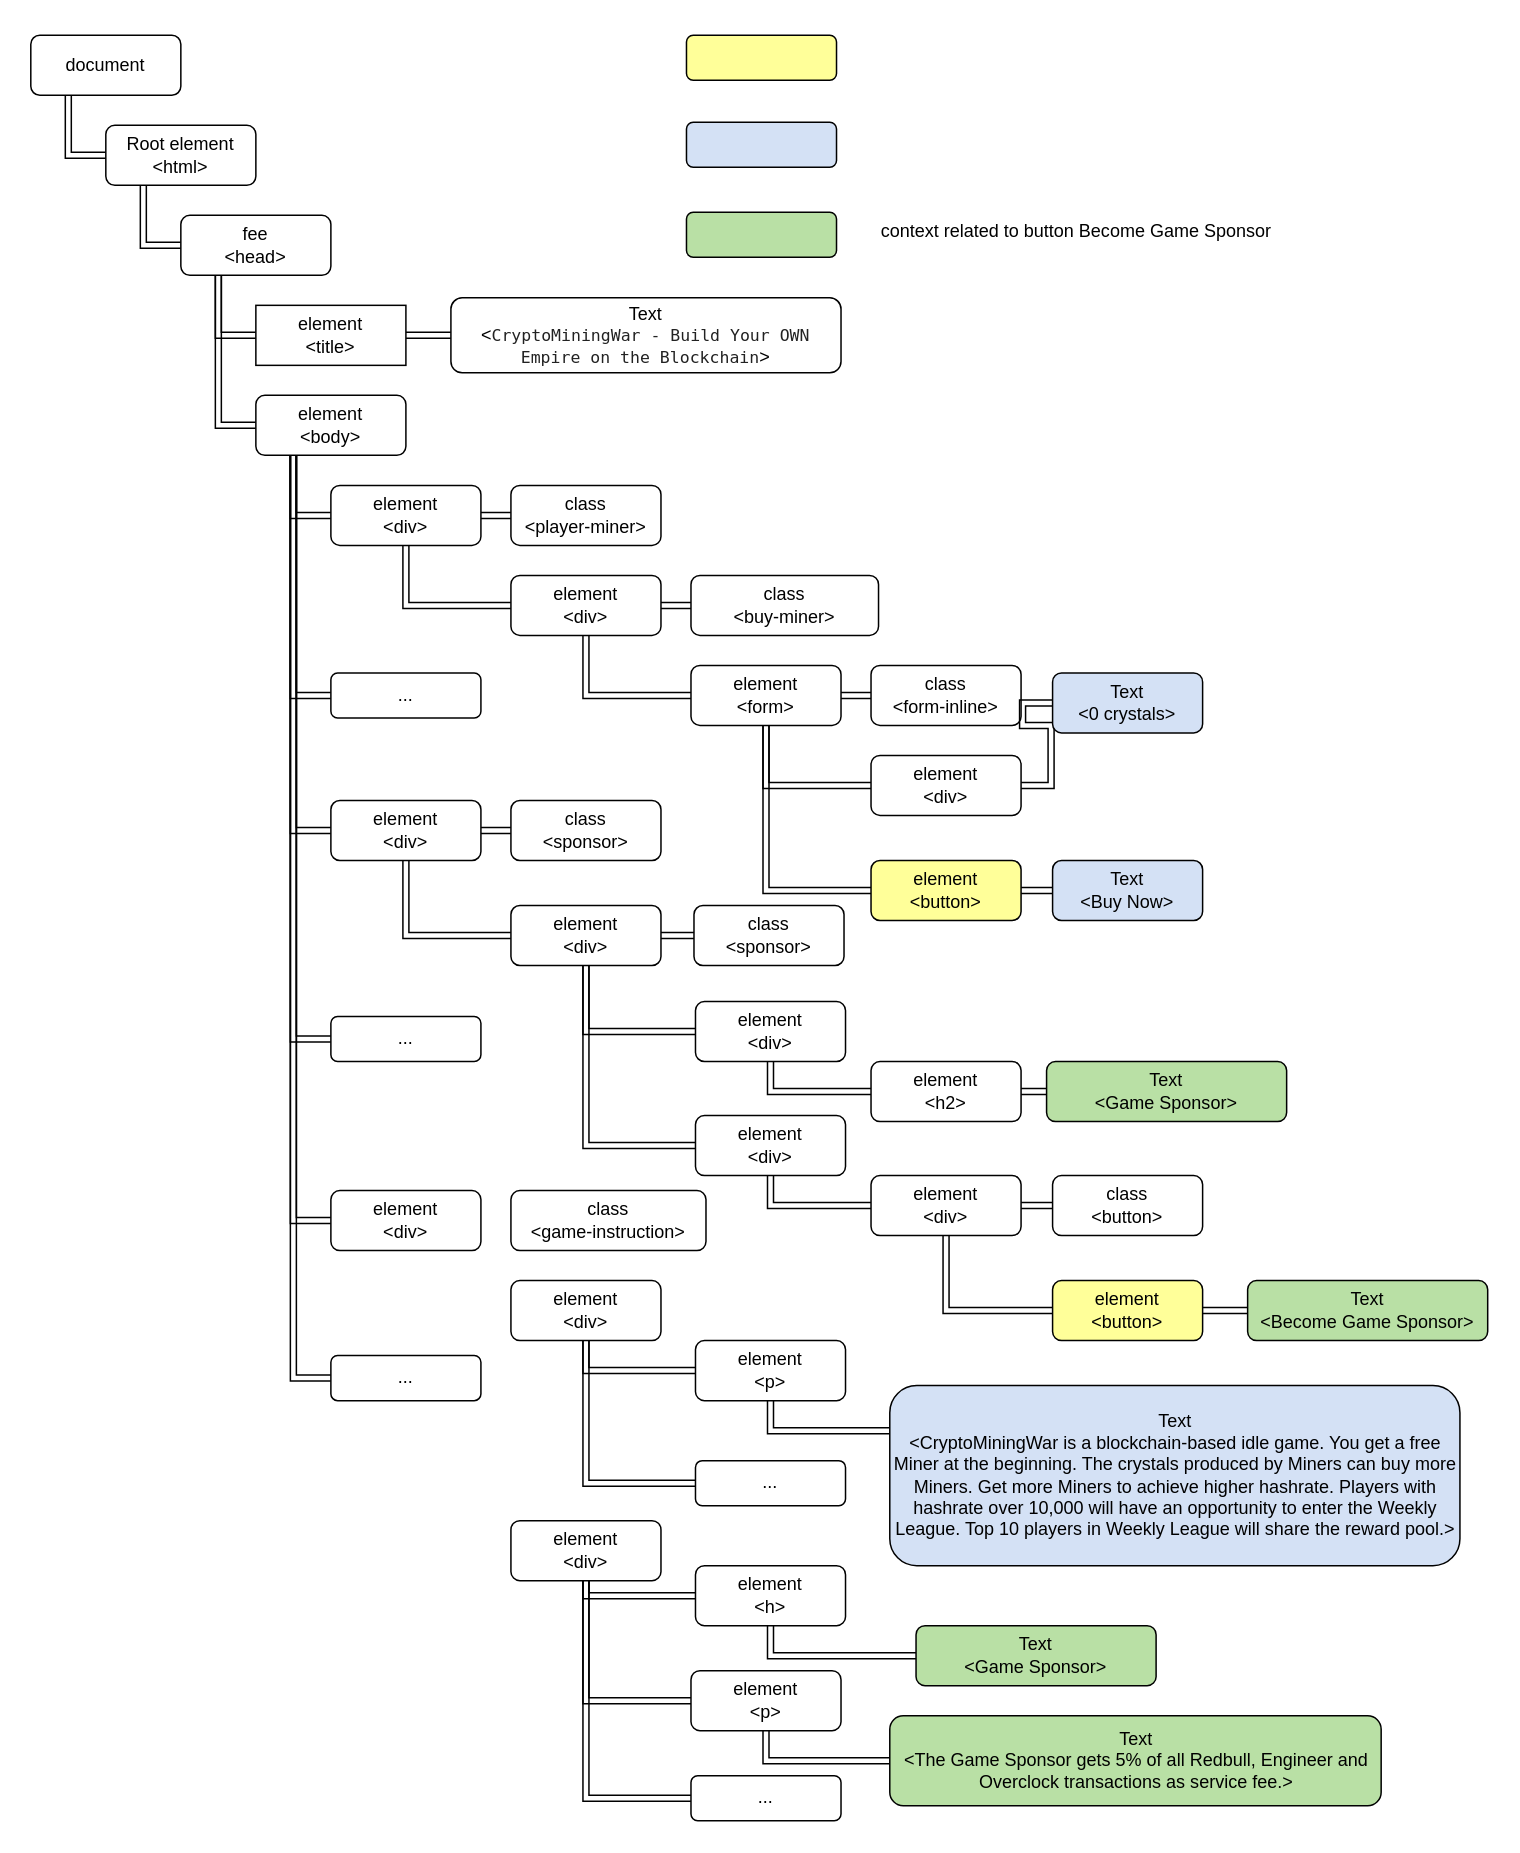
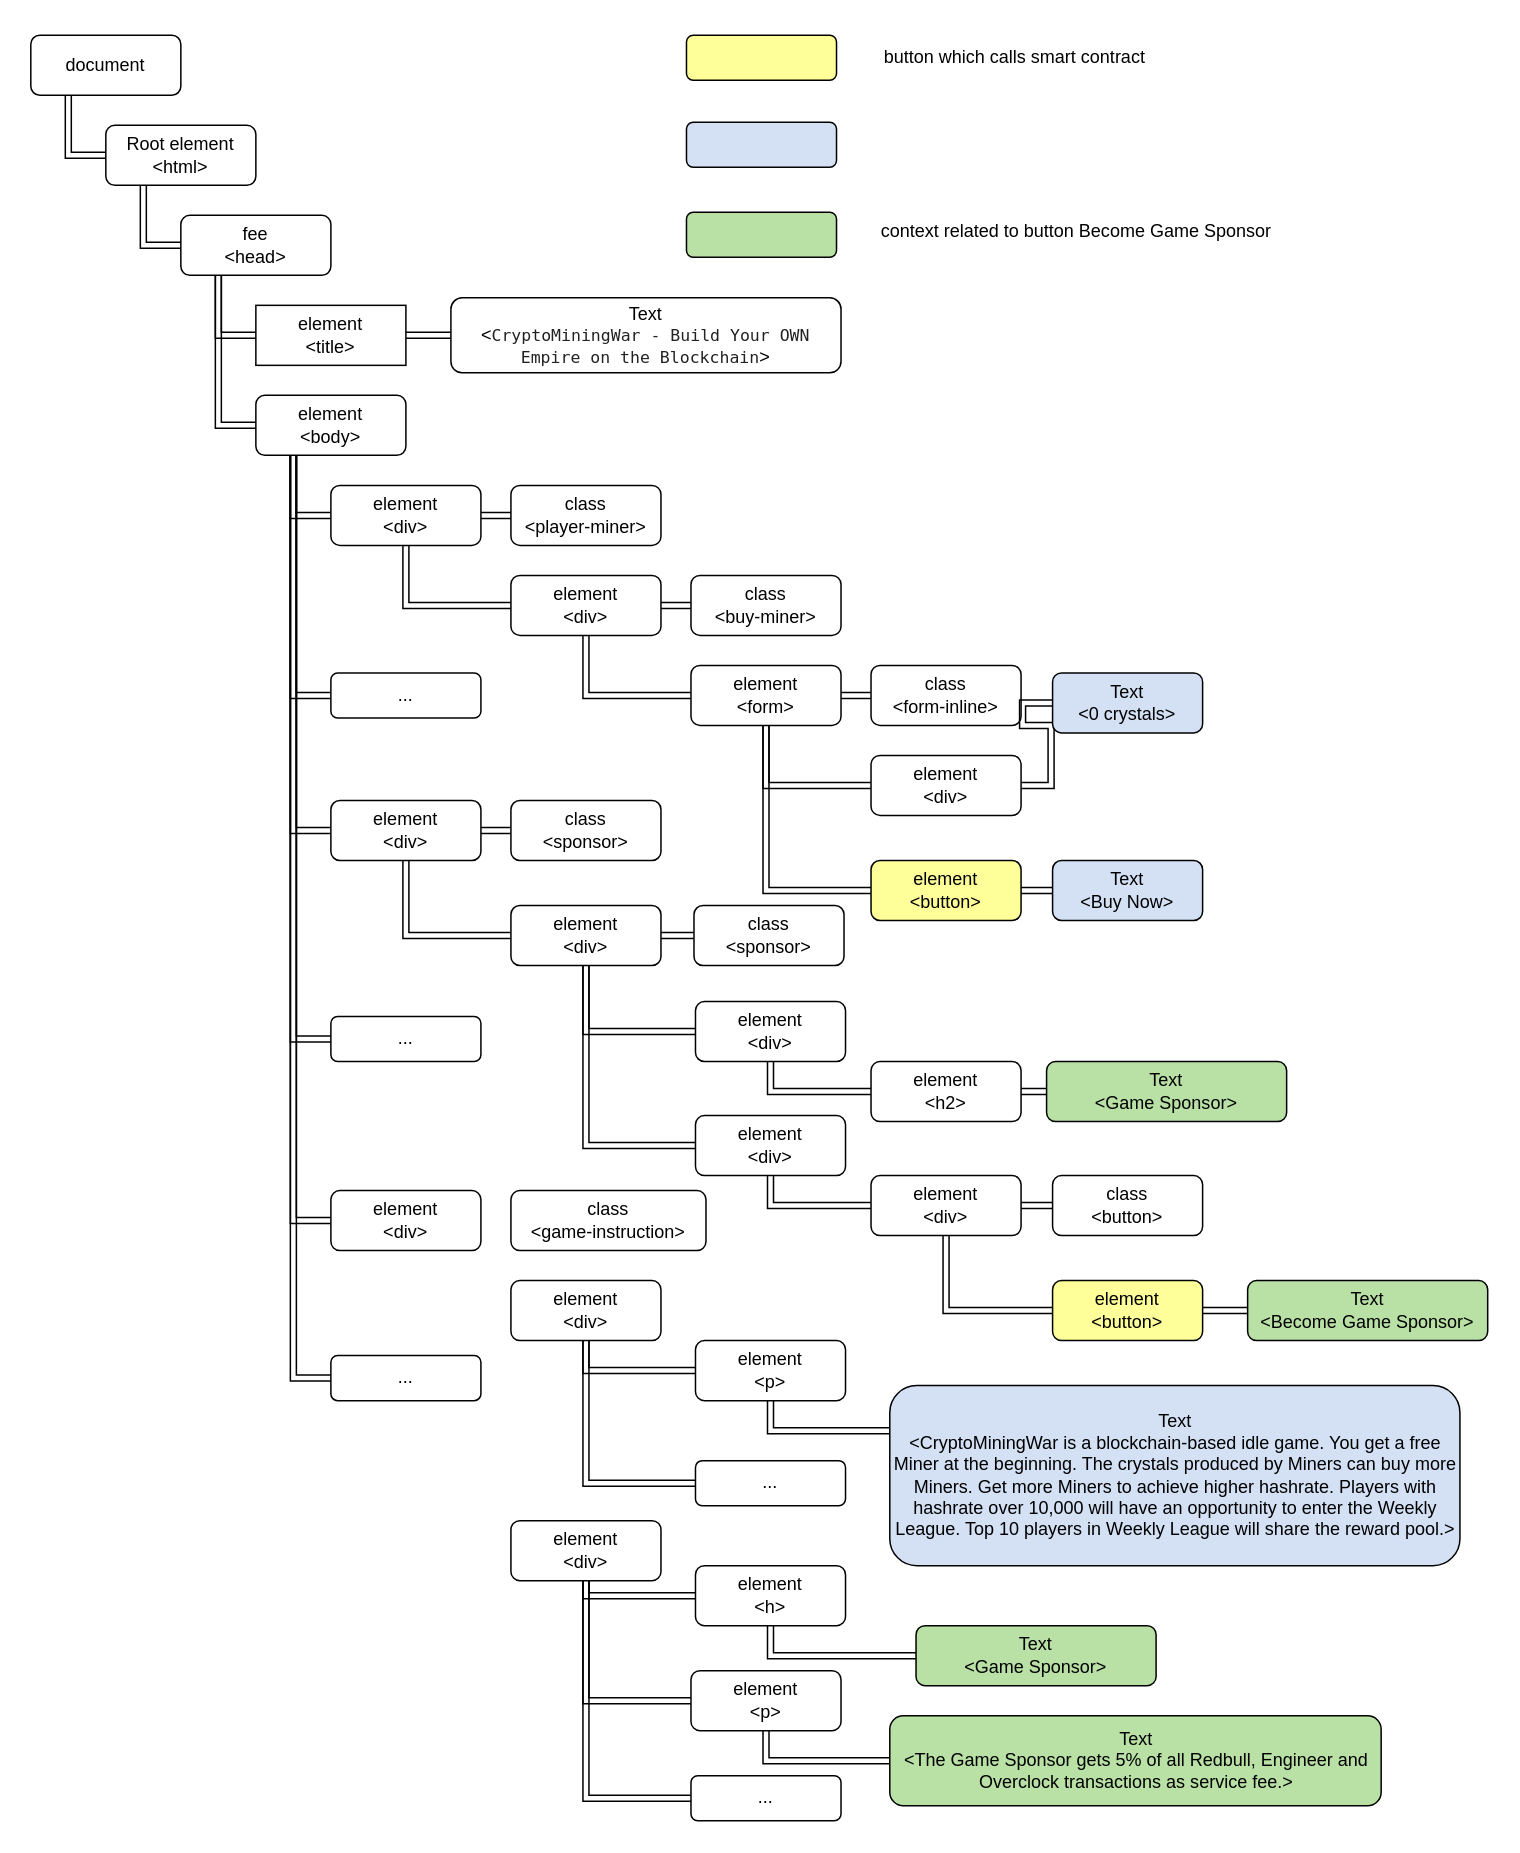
none -> (1014, 58)
(785, 605) -> (766, 605)
